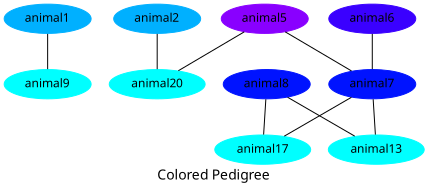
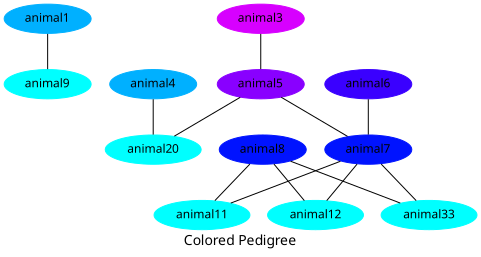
(157, 19) -> (153, 84)
none -> (261, 19)
(263, 150) -> (316, 215)
(376, 150) -> (429, 215)
none -> (202, 215)
